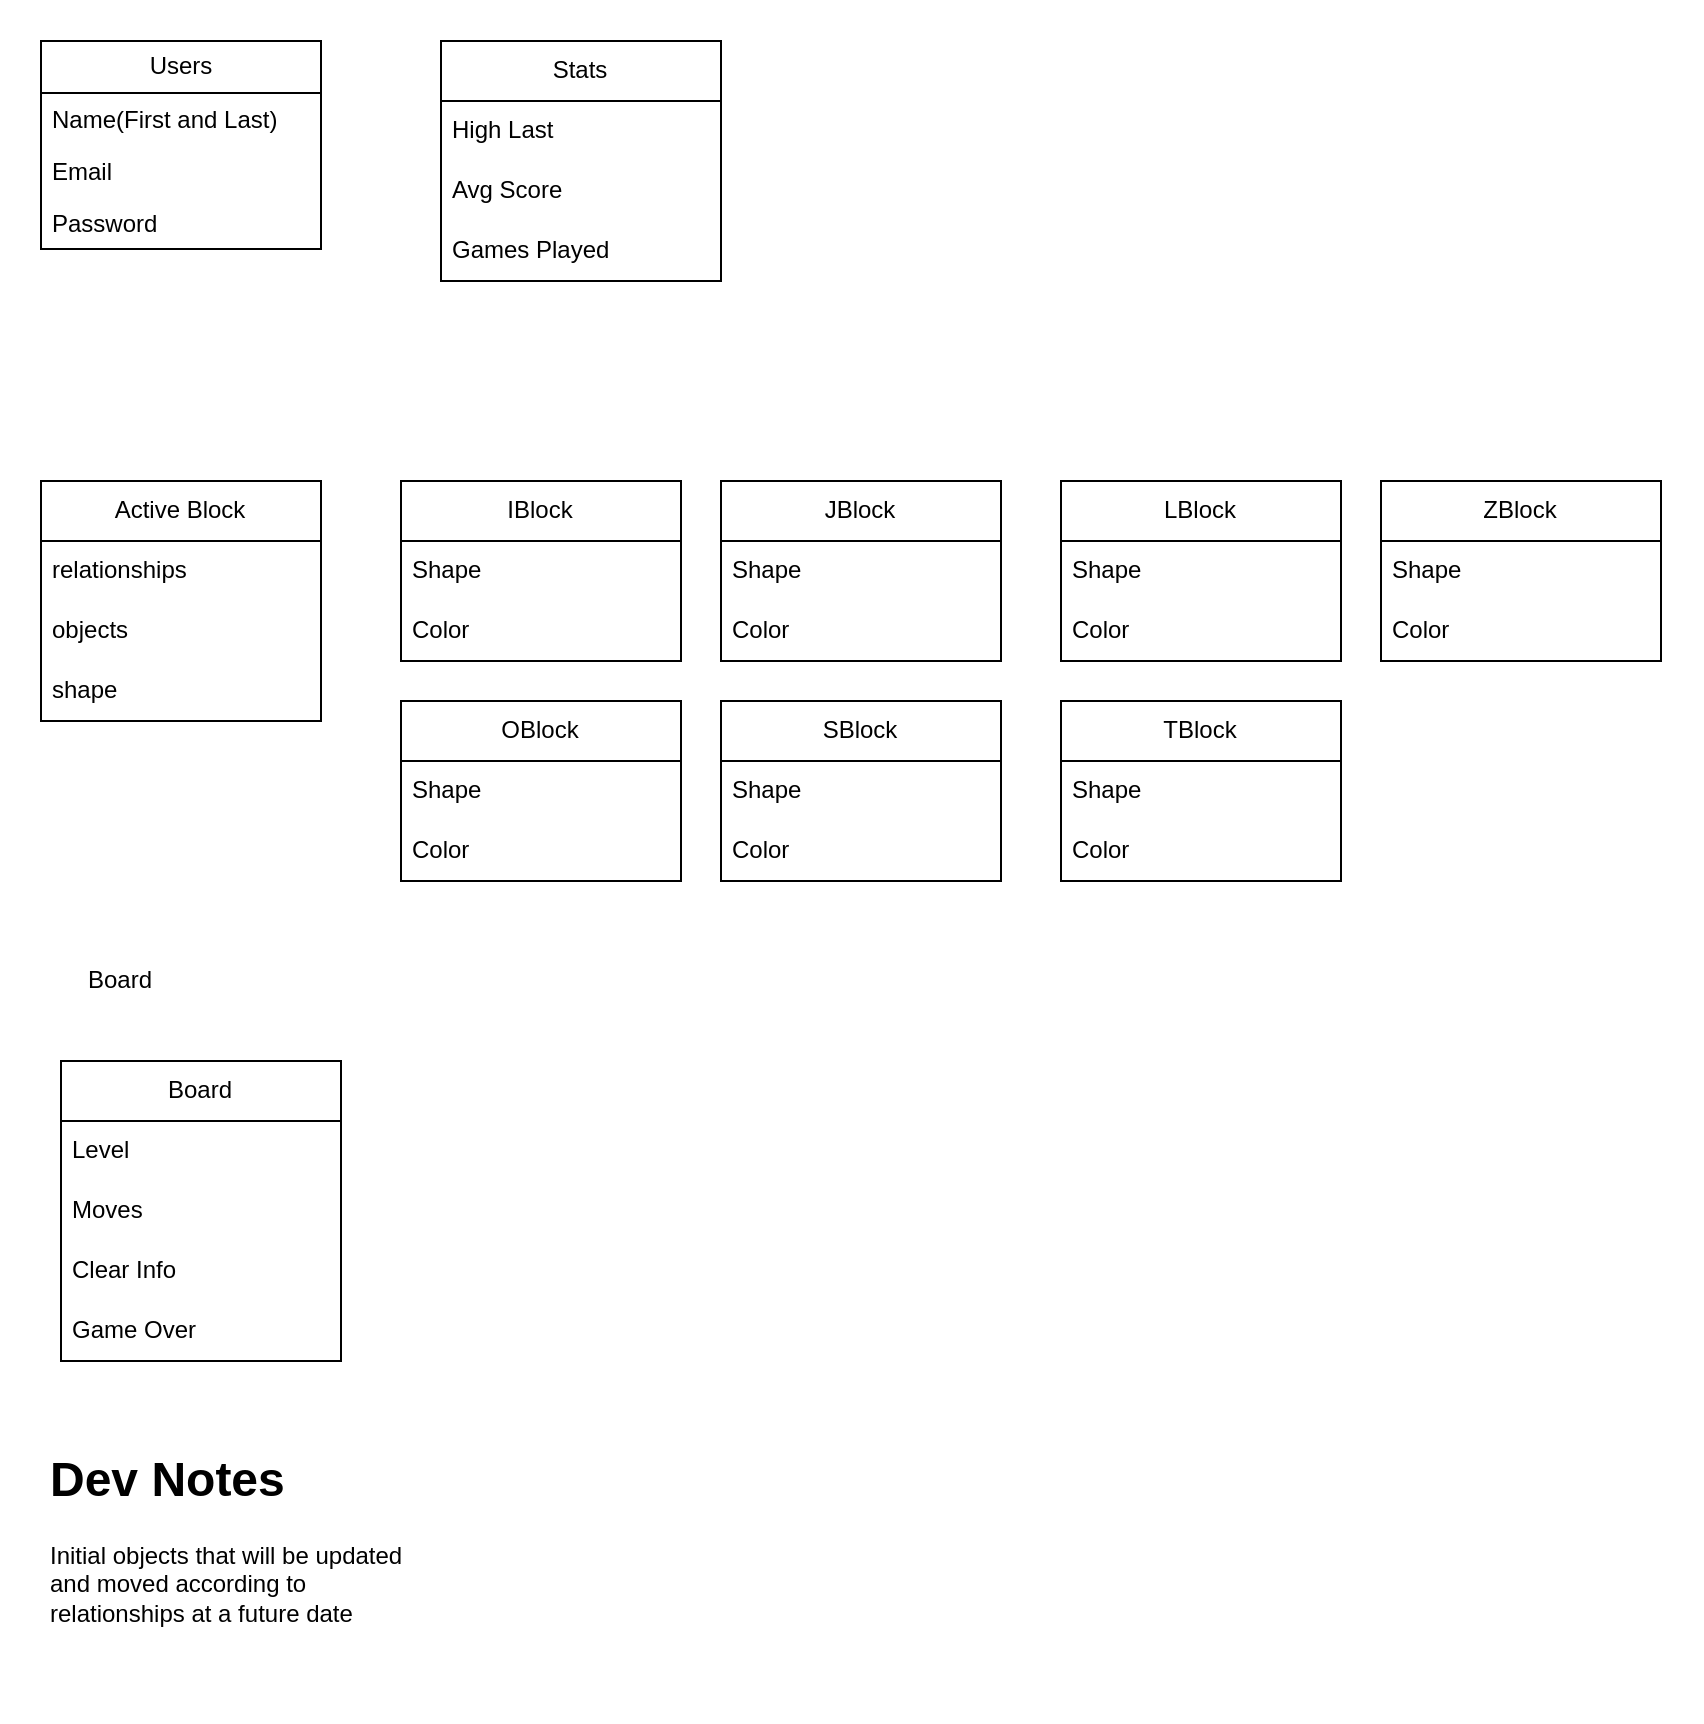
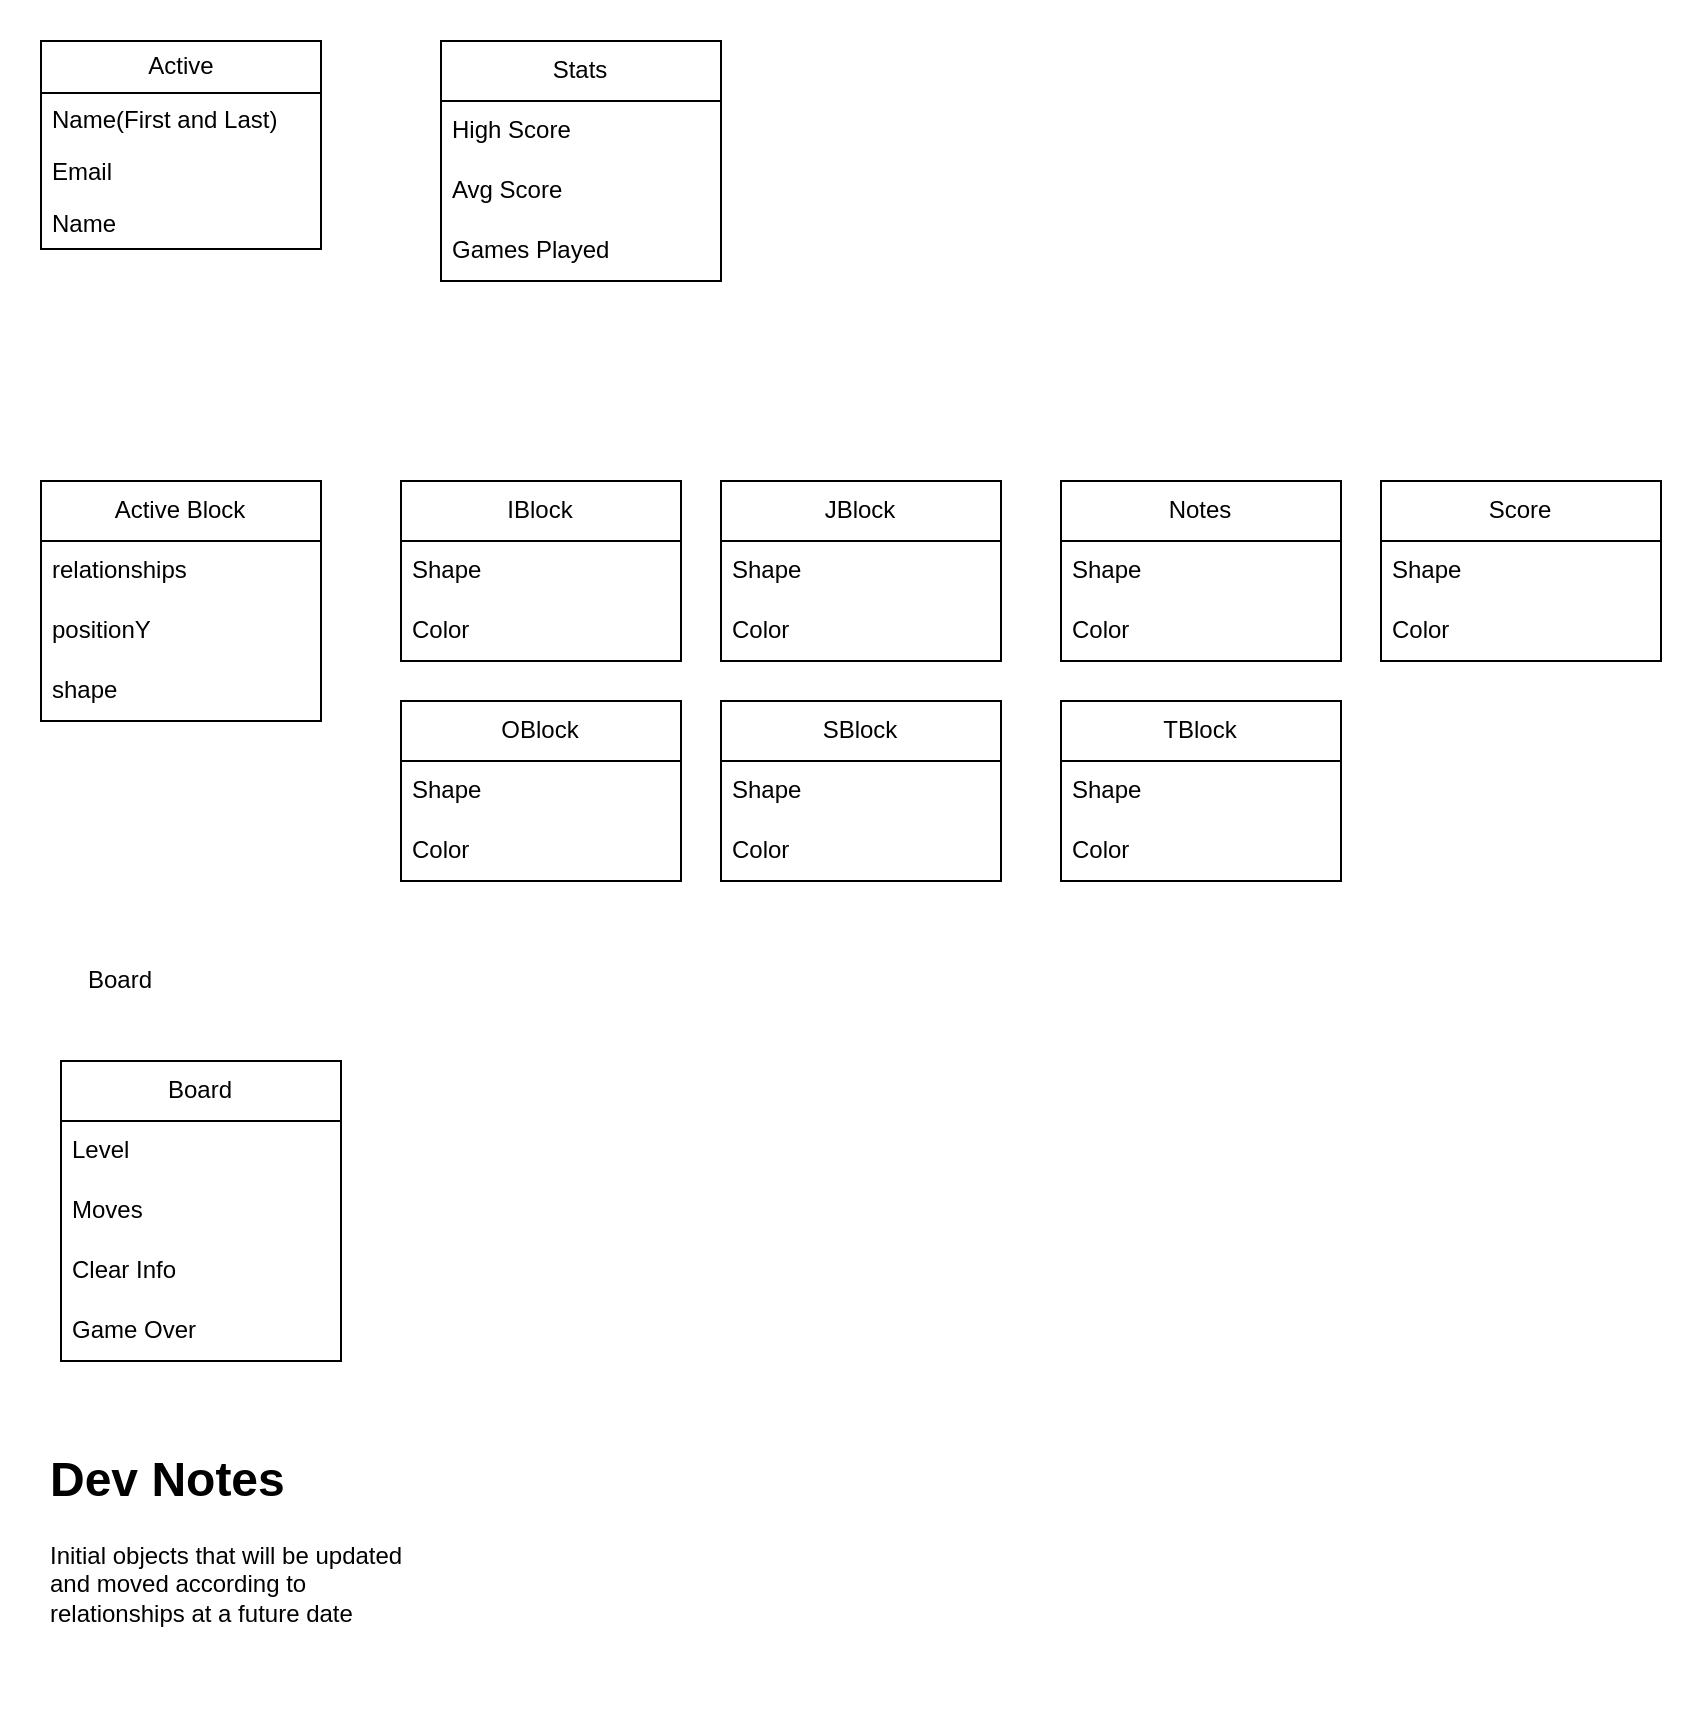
(182, 67) -> (182, 67)
(507, 131) -> (514, 131)
(107, 225) -> (80, 225)
(1201, 511) -> (1201, 511)
(1521, 511) -> (1521, 511)
(100, 631) -> (107, 631)
